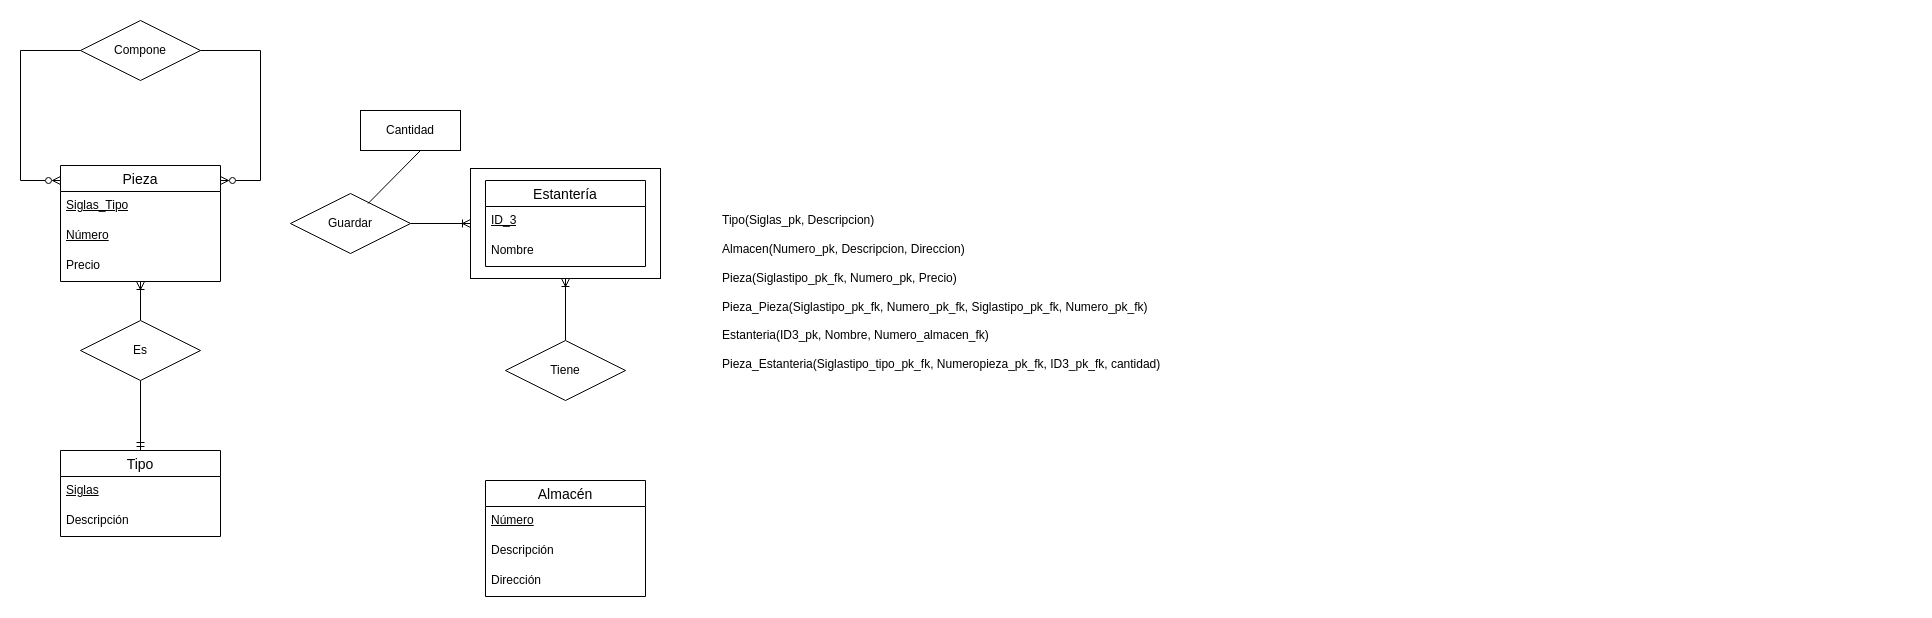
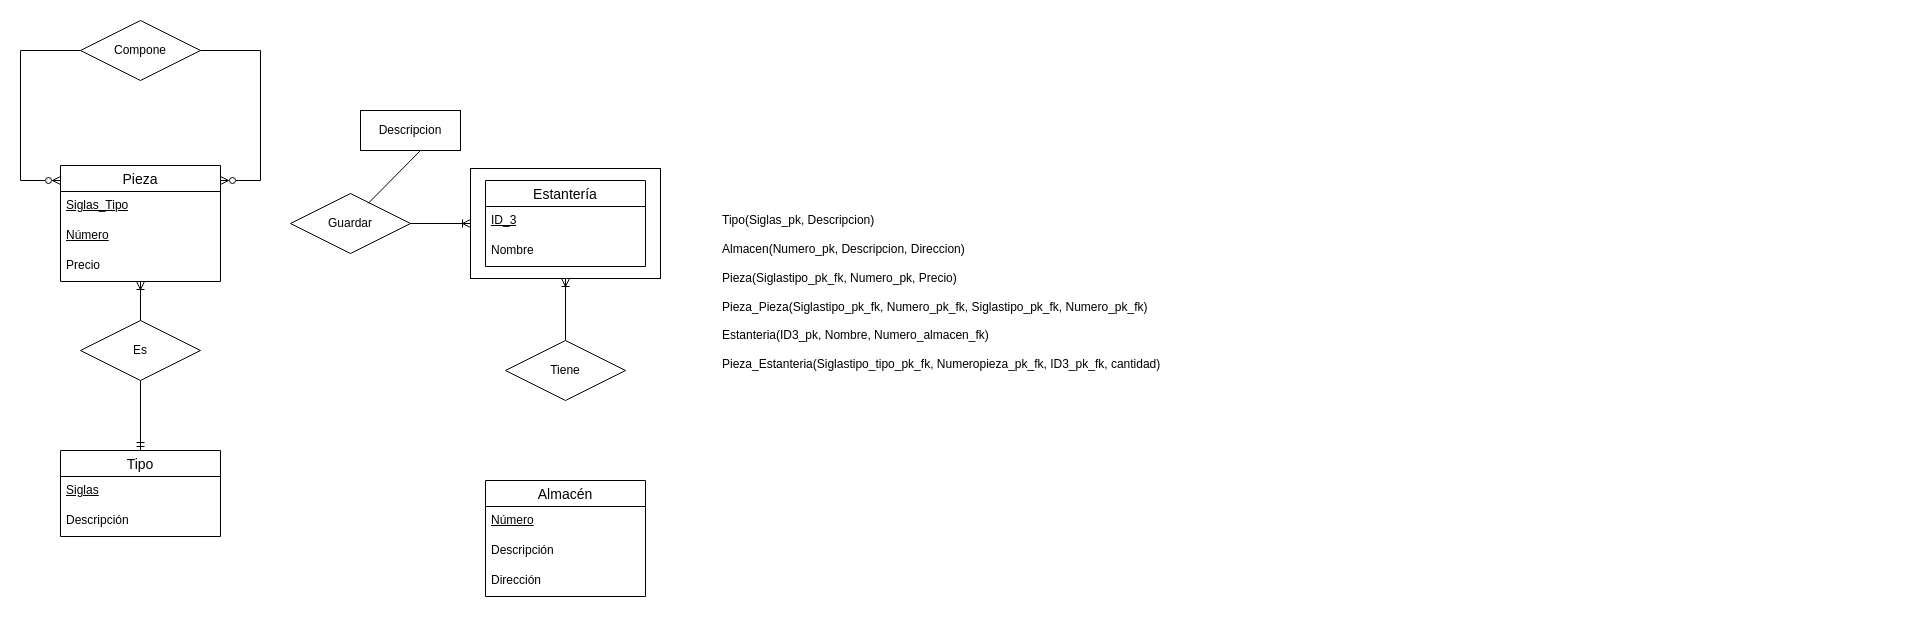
(411, 131) -> (411, 131)
